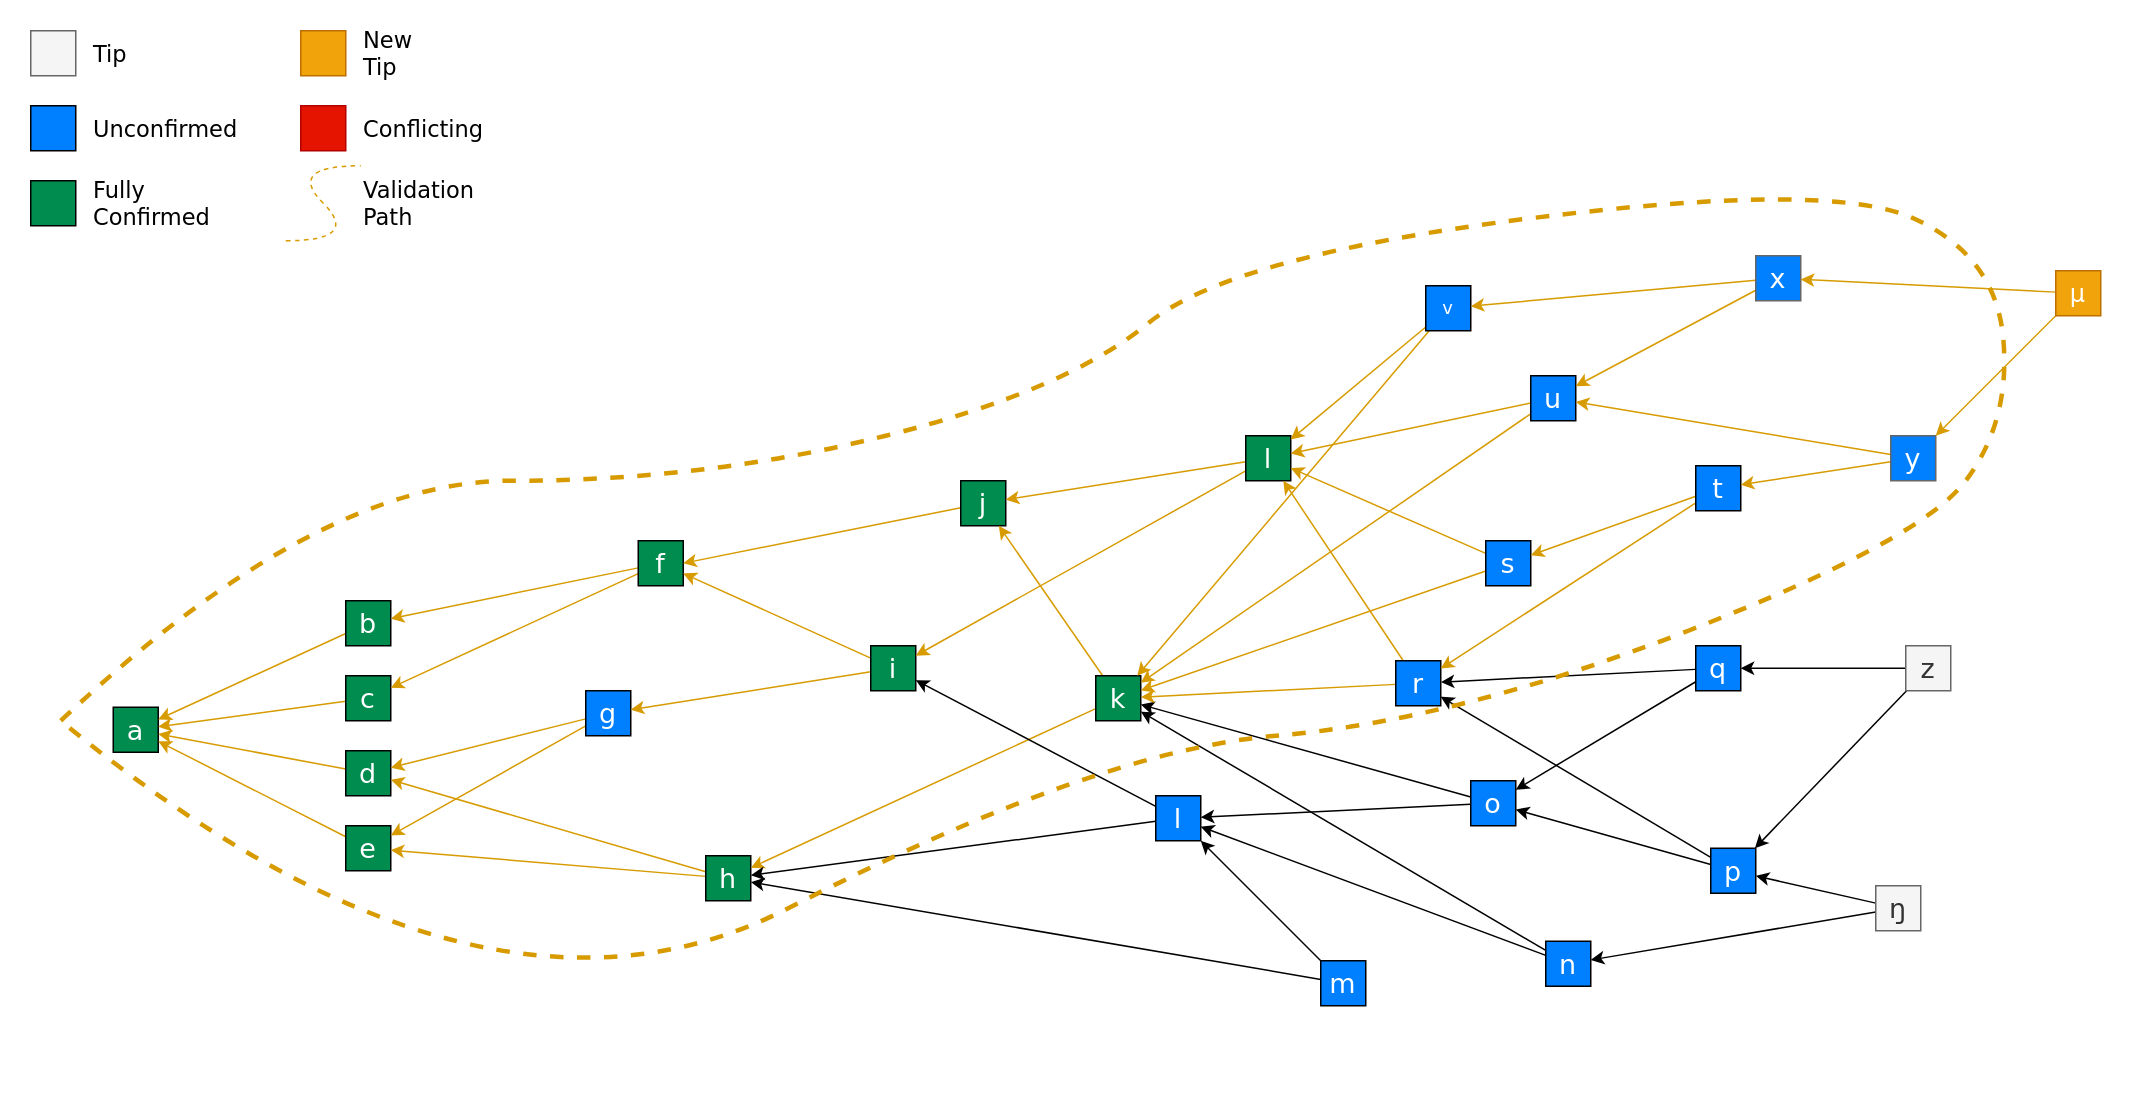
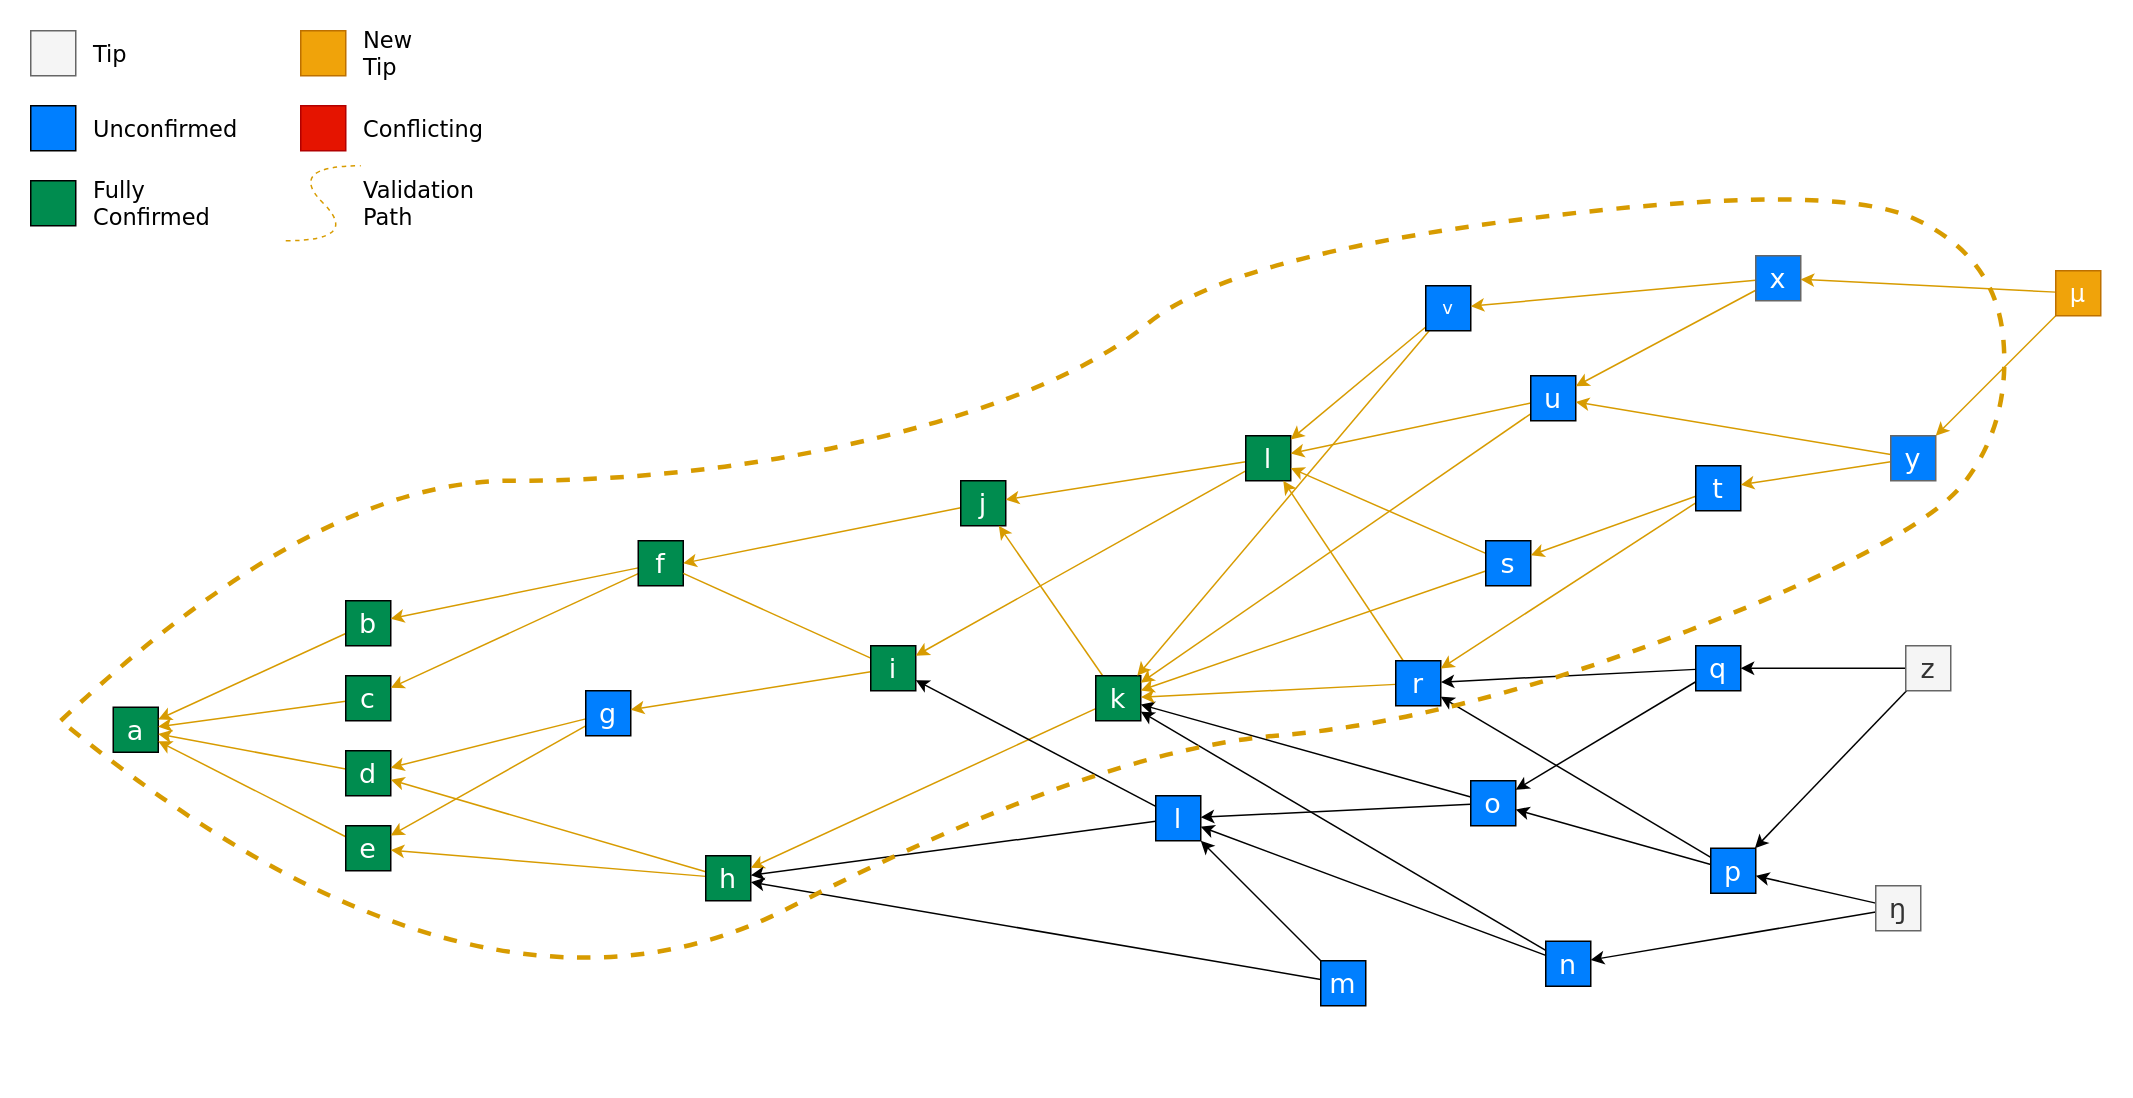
(693, 578) -> (689, 576)
